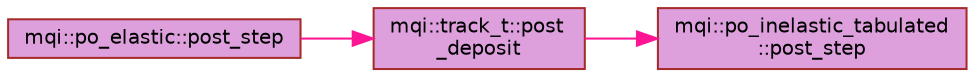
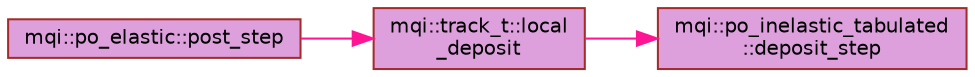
(479, 39) -> (479, 39)
(812, 39) -> (812, 39)
